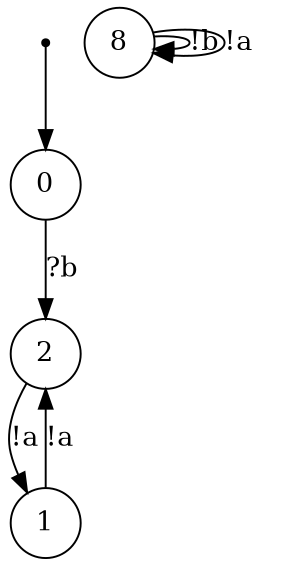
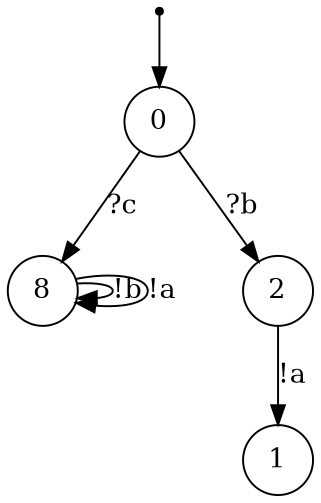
none -> (107, 198)
(46, 448) -> none
